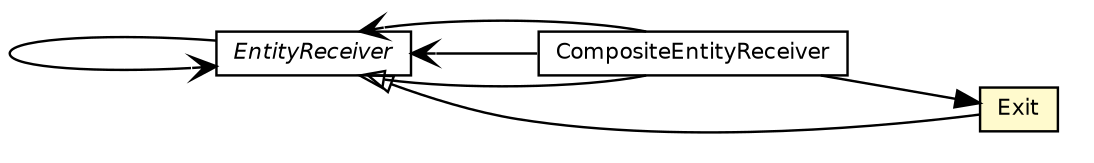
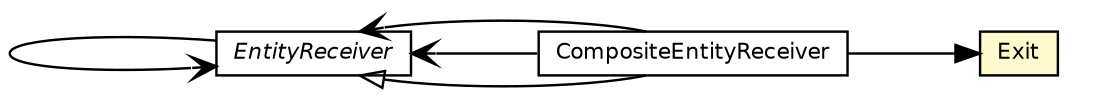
(683, 132) -> none
